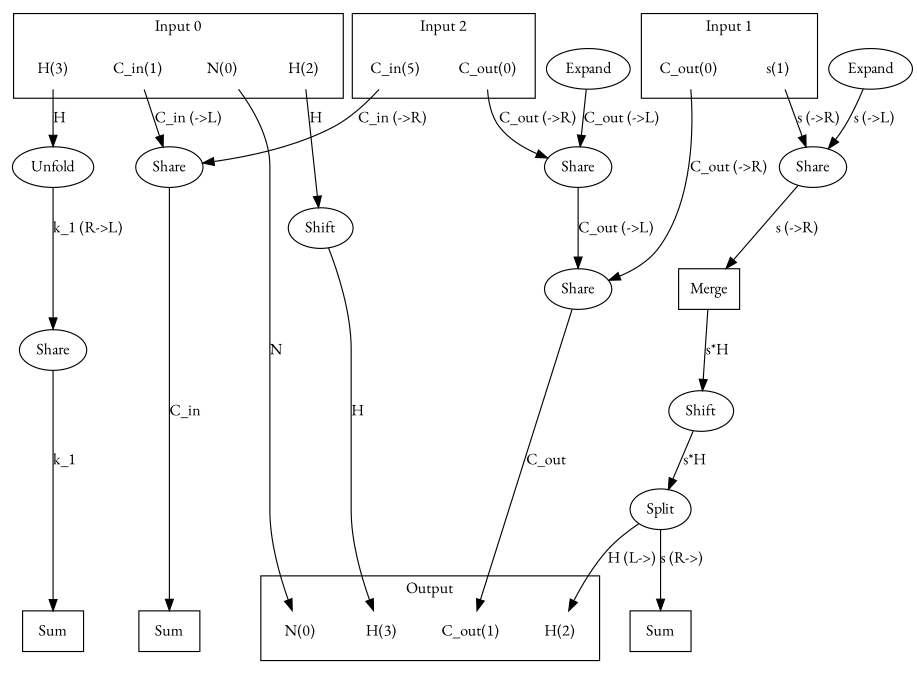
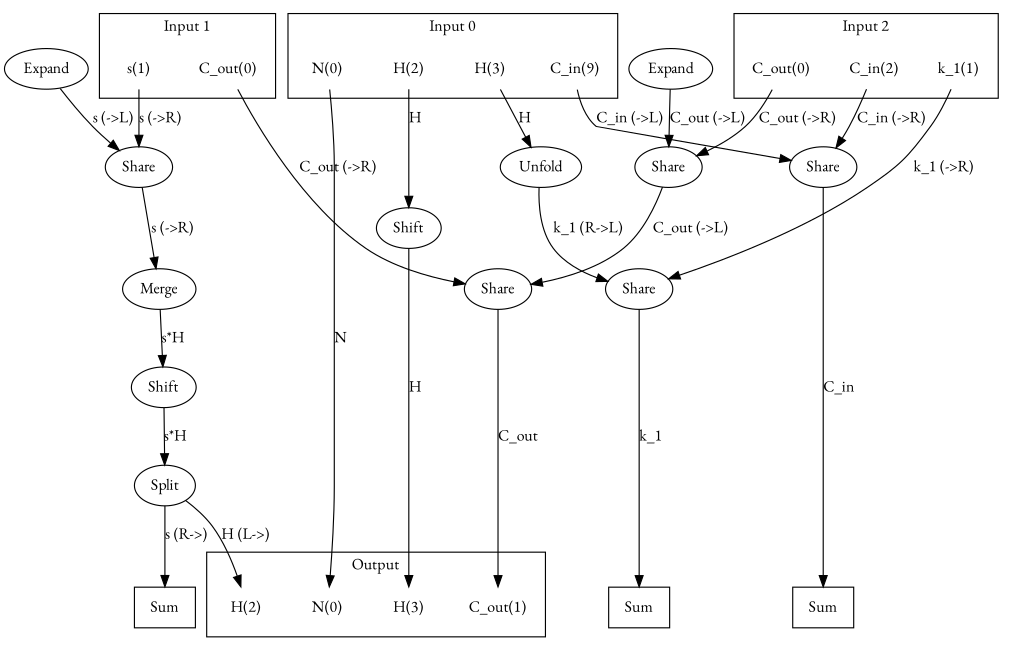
(138, 69) -> (575, 69)
(395, 69) -> (874, 69)
none -> (959, 69)
(709, 289) -> (159, 289)
